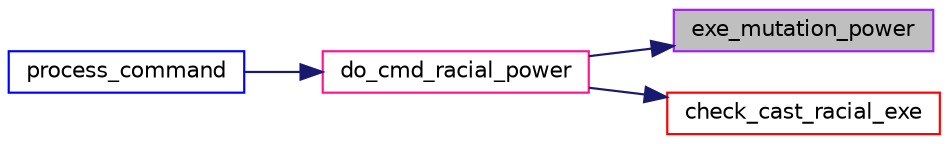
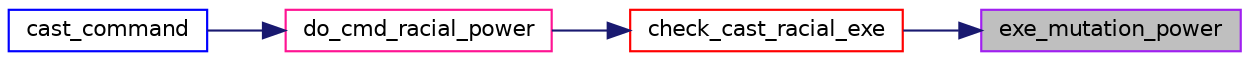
(620, 52) -> (931, 31)
(126, 72) -> (108, 31)
